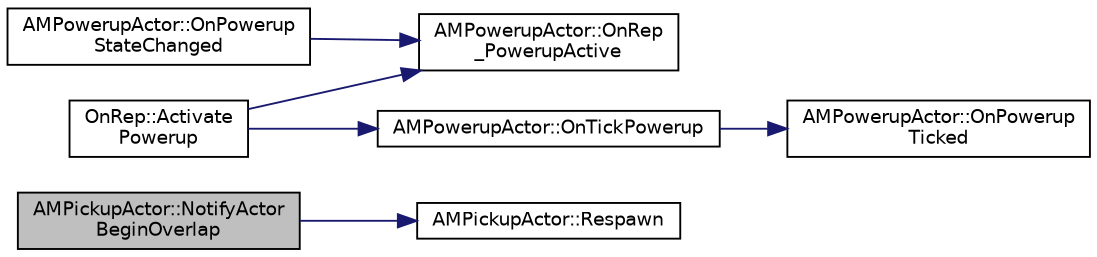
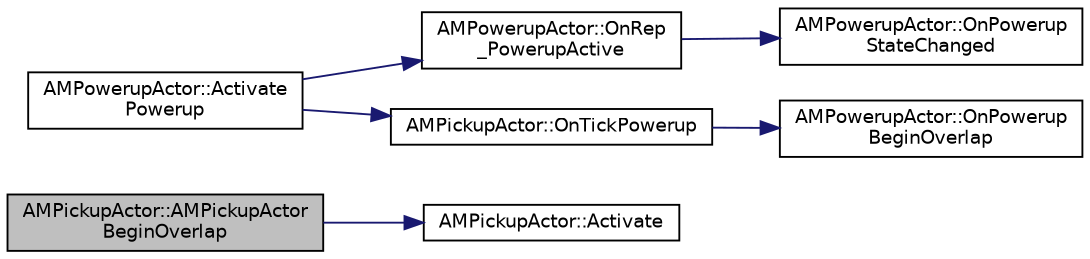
(355, 39) -> (721, 39)
(159, 129) -> (165, 101)
(549, 129) -> (552, 127)
(939, 129) -> (931, 129)
(159, 221) -> (165, 223)
(549, 221) -> (552, 223)
